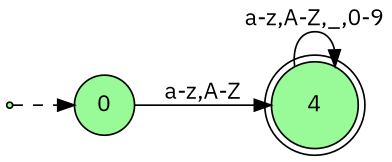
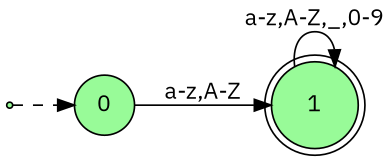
(315, 105) -> (315, 105)
